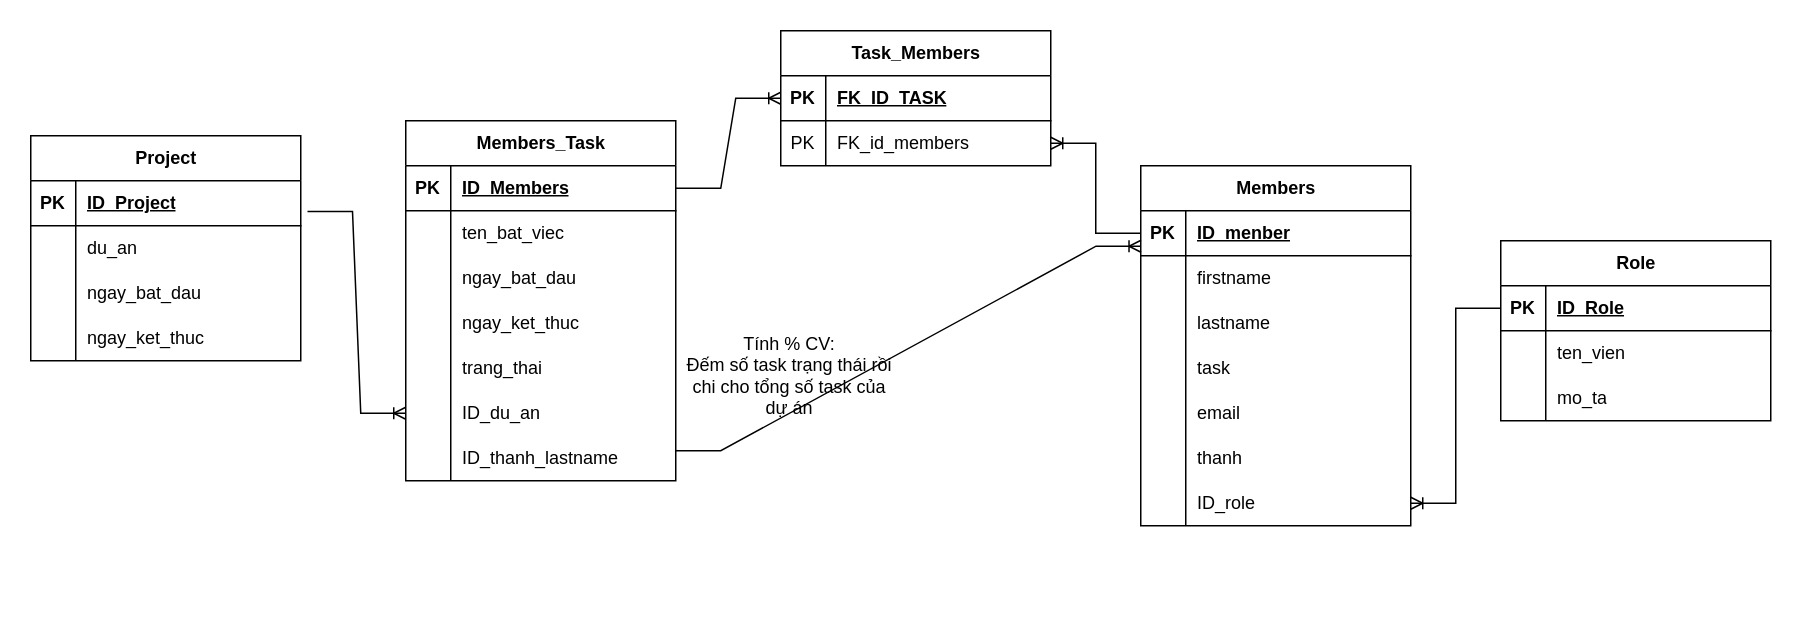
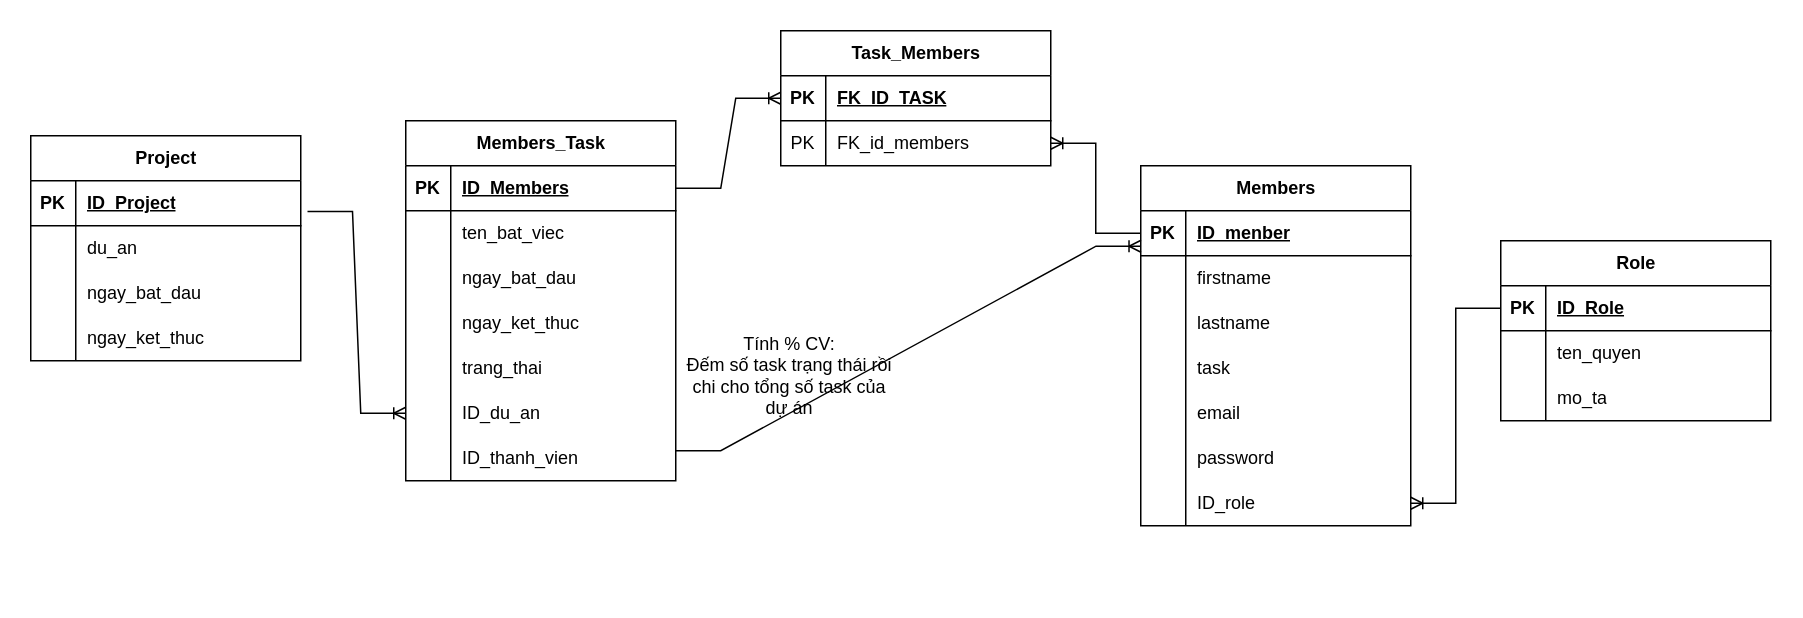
(1596, 353) -> (1603, 353)
(546, 458) -> (526, 458)
(1223, 458) -> (1238, 458)
